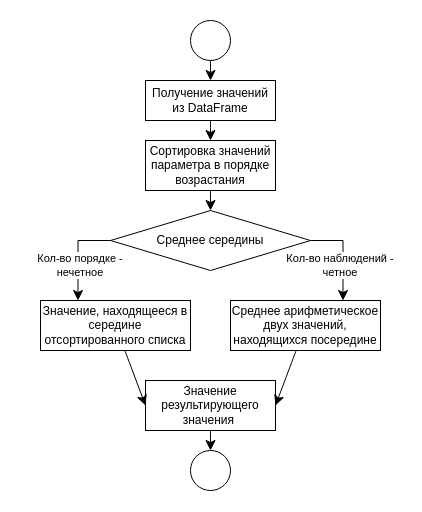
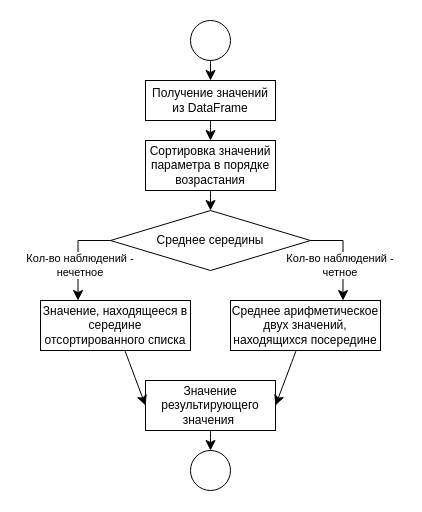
(81, 266) -> (81, 266)
